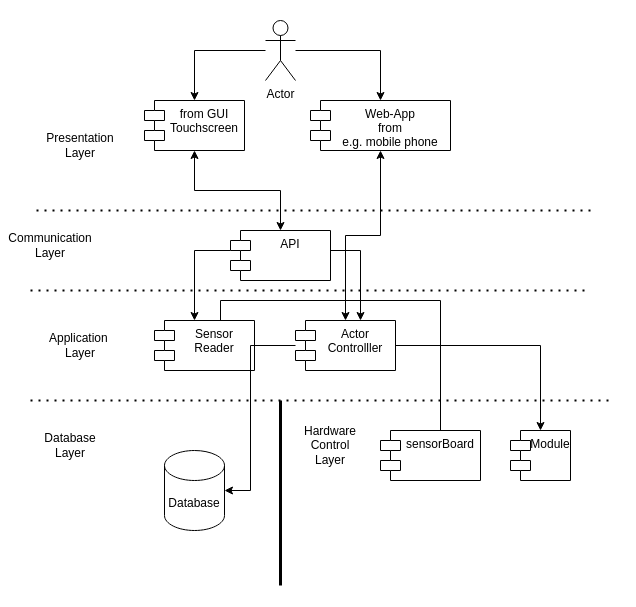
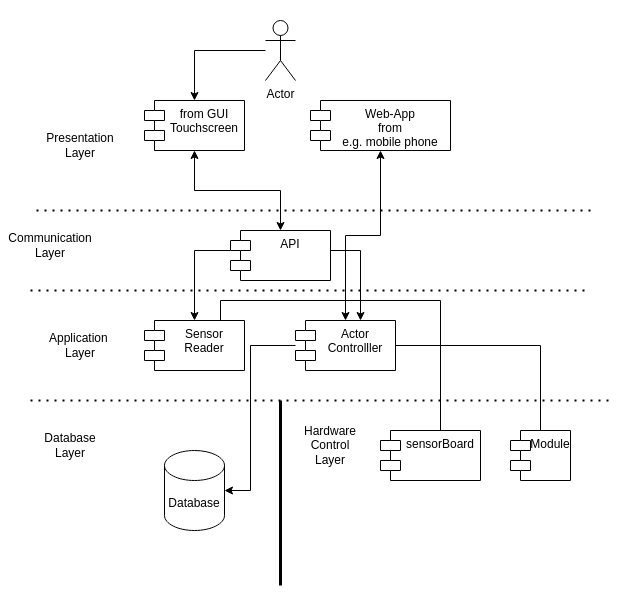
(360, 51) -> none
(205, 346) -> (195, 346)
(541, 422) -> (541, 425)
